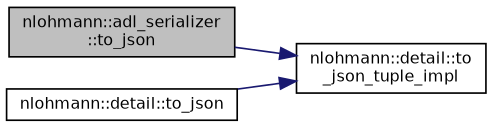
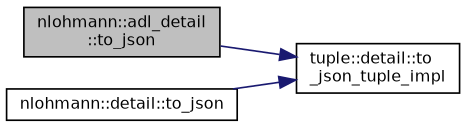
(122, 32) -> (122, 32)
(391, 68) -> (378, 68)
